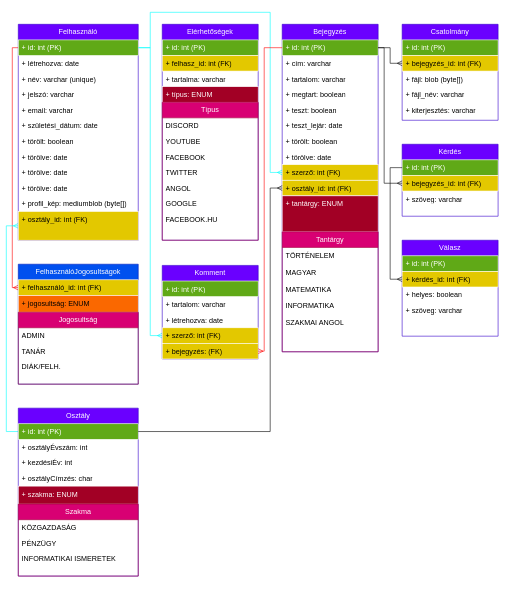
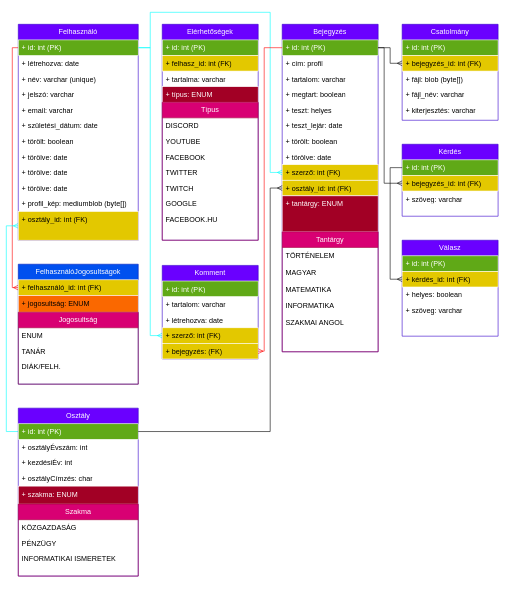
(311, 64) -> (307, 64)
(314, 111) -> (312, 111)
(176, 189) -> (178, 189)
(32, 336) -> (30, 336)
